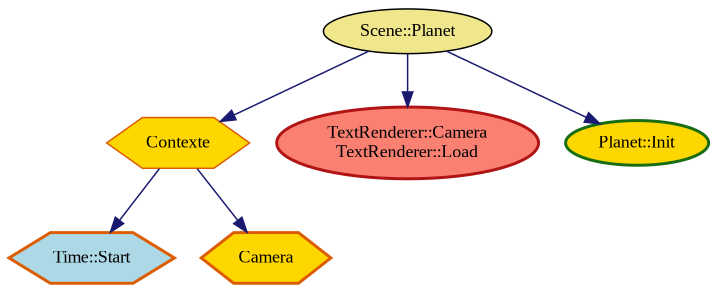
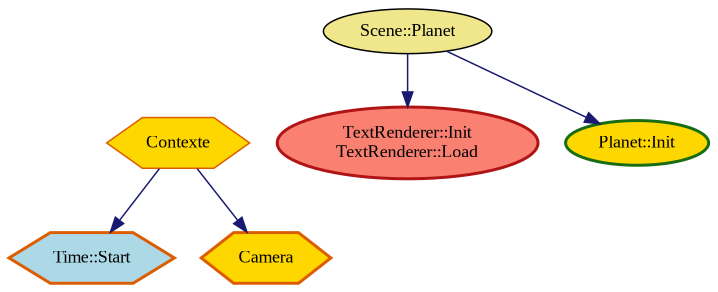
(301, 83) -> none
(408, 143) -> (408, 143)
